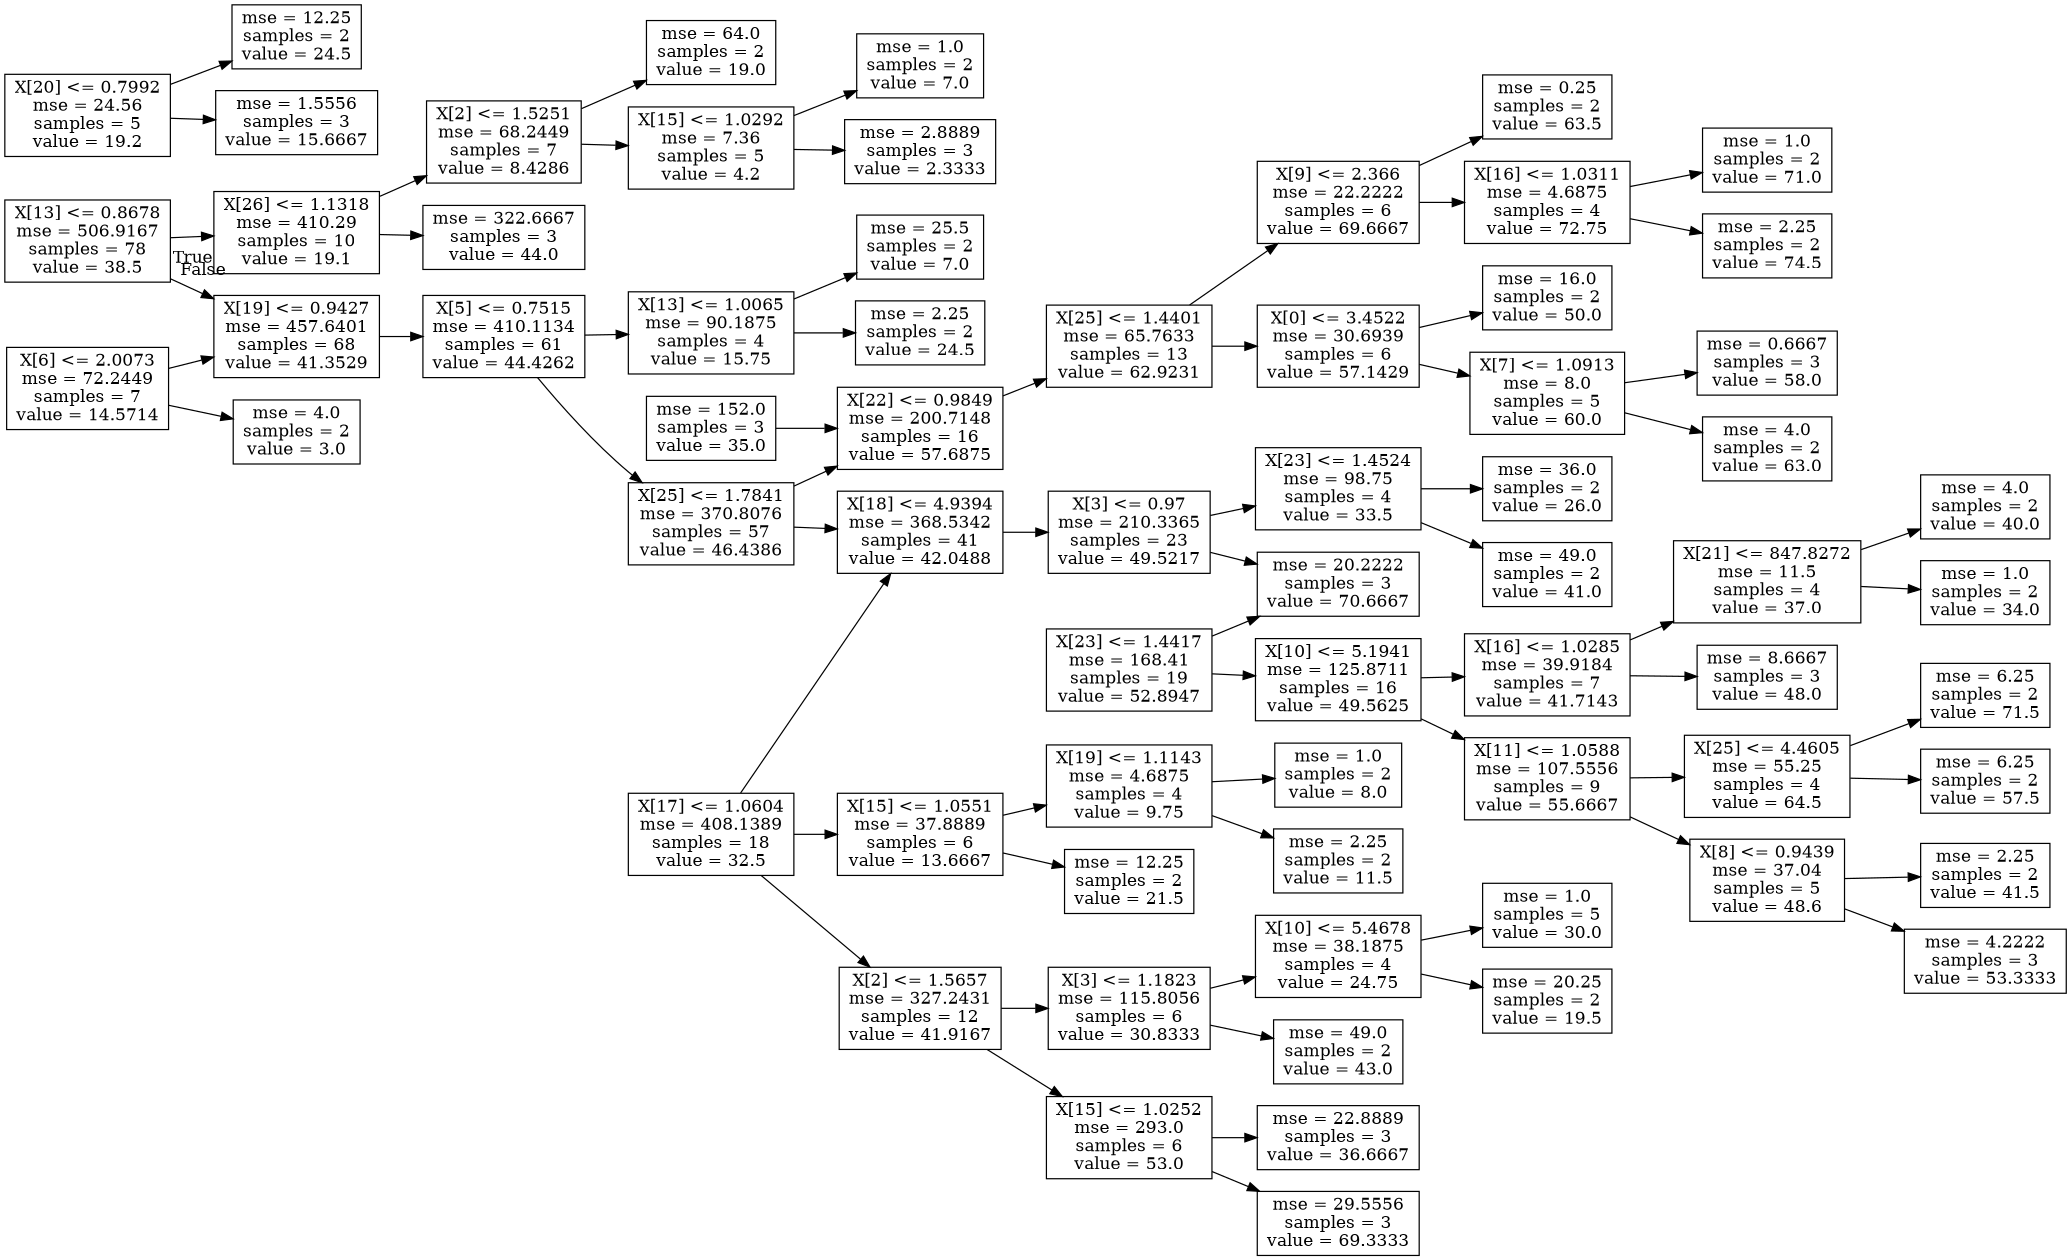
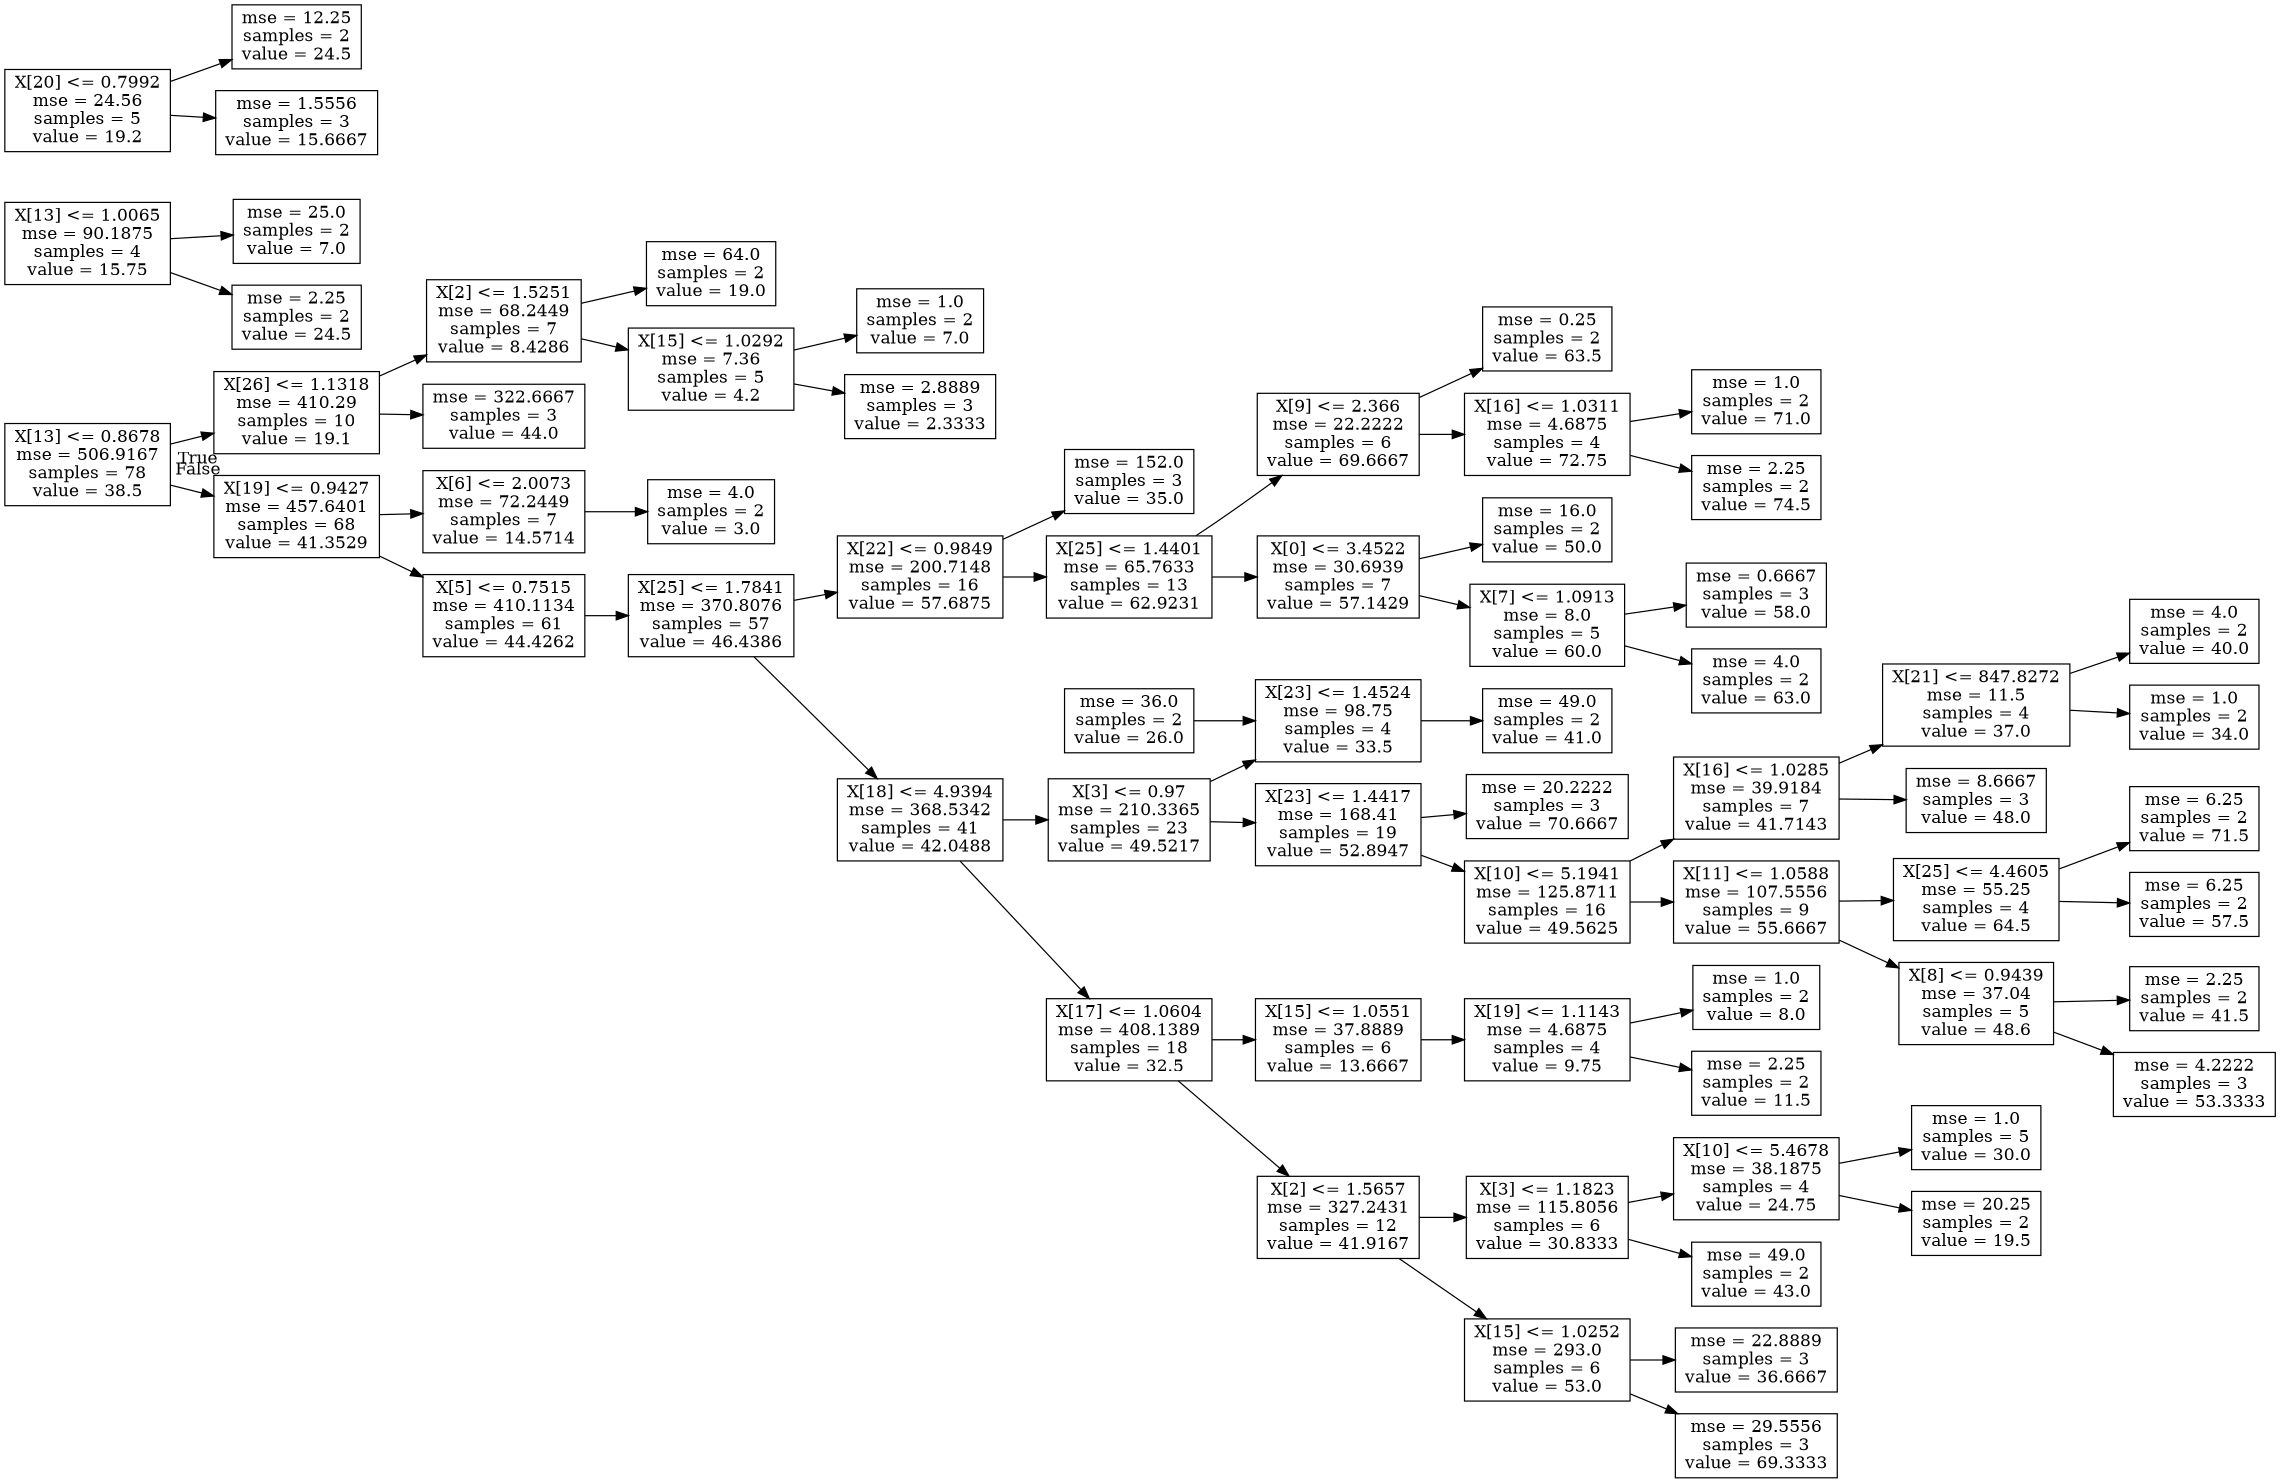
(920, 247) -> (297, 231)
(600, 335) -> none
(1338, 346) -> (1338, 577)
(185, 364) -> (395, 514)
(800, 428) -> (1028, 528)
(1446, 489) -> (1218, 721)
(1228, 557) -> (1227, 822)
(812, 688) -> (1021, 925)
(1129, 881) -> none
